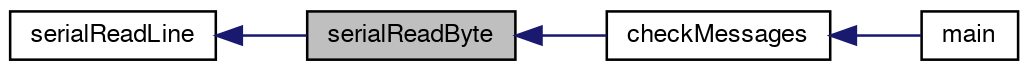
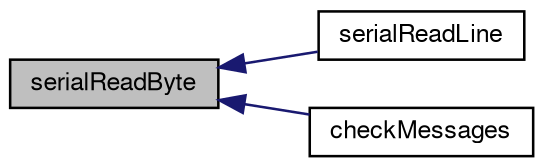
(274, 36) -> (281, 58)
(970, 36) -> none
